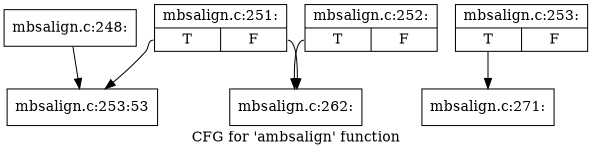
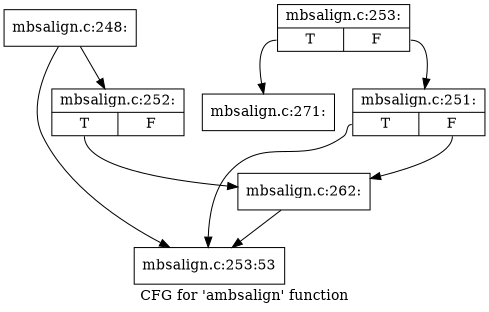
none -> (426, 55)
none -> (90, 63)
none -> (261, 226)
